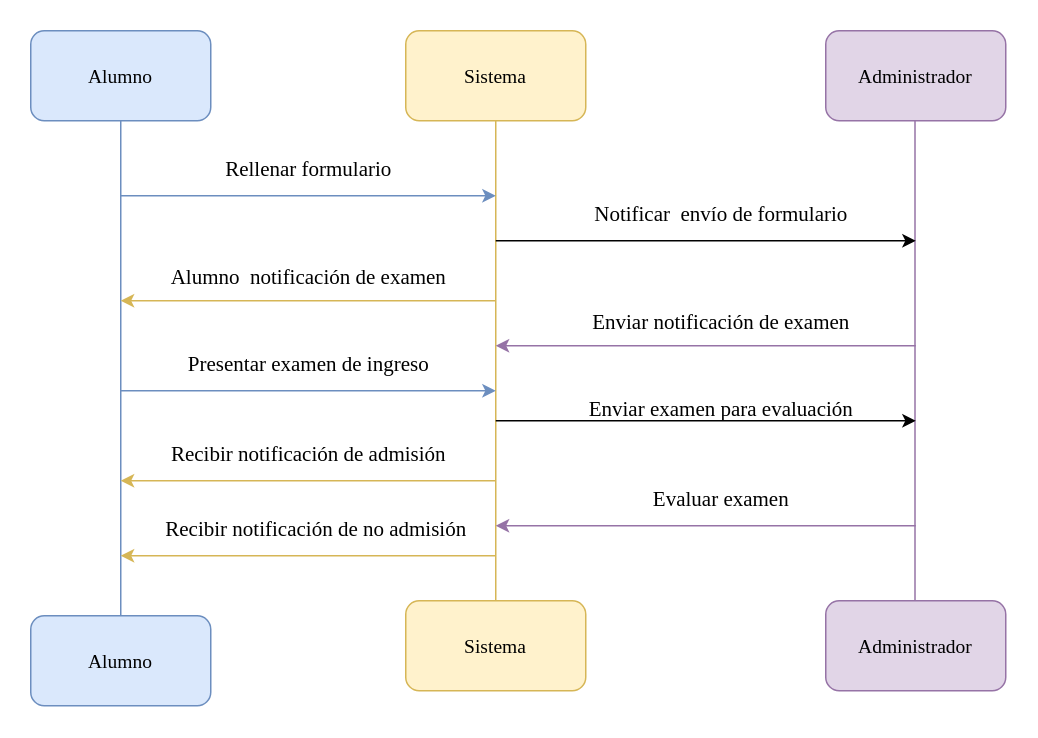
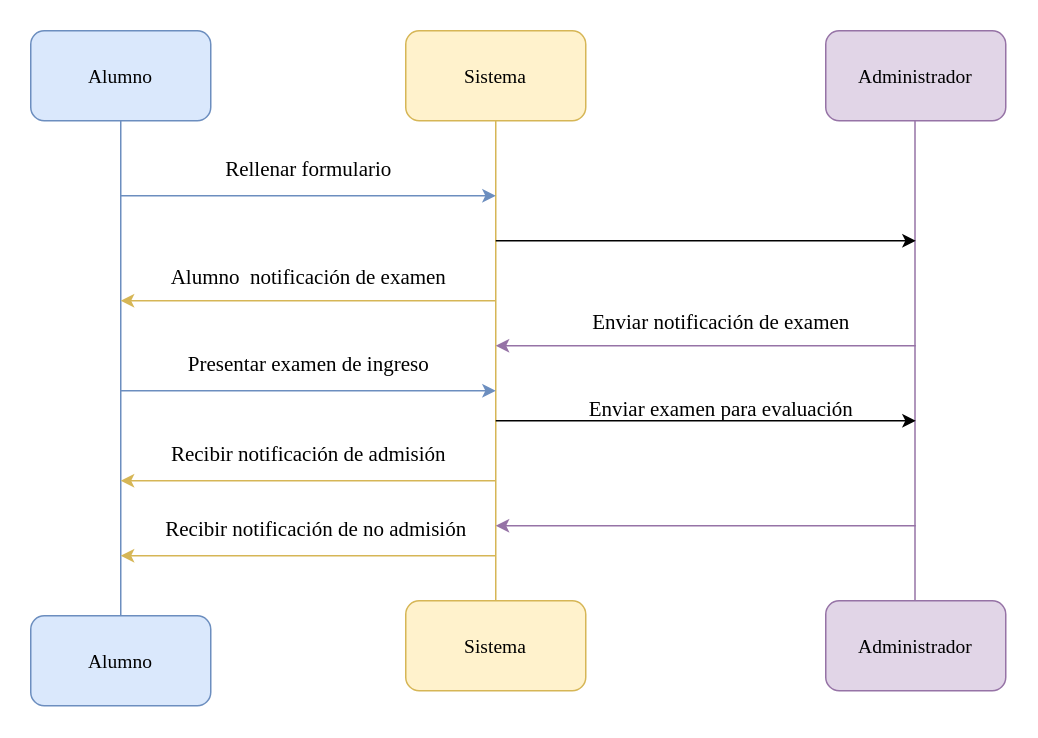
(721, 215) -> none
(721, 500) -> none
